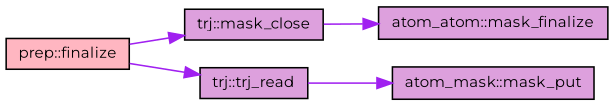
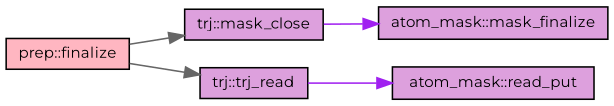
(493, 23) -> (493, 23)
(149, 41) -> (149, 41)
(157, 68) -> (157, 68)
(493, 83) -> (493, 83)
